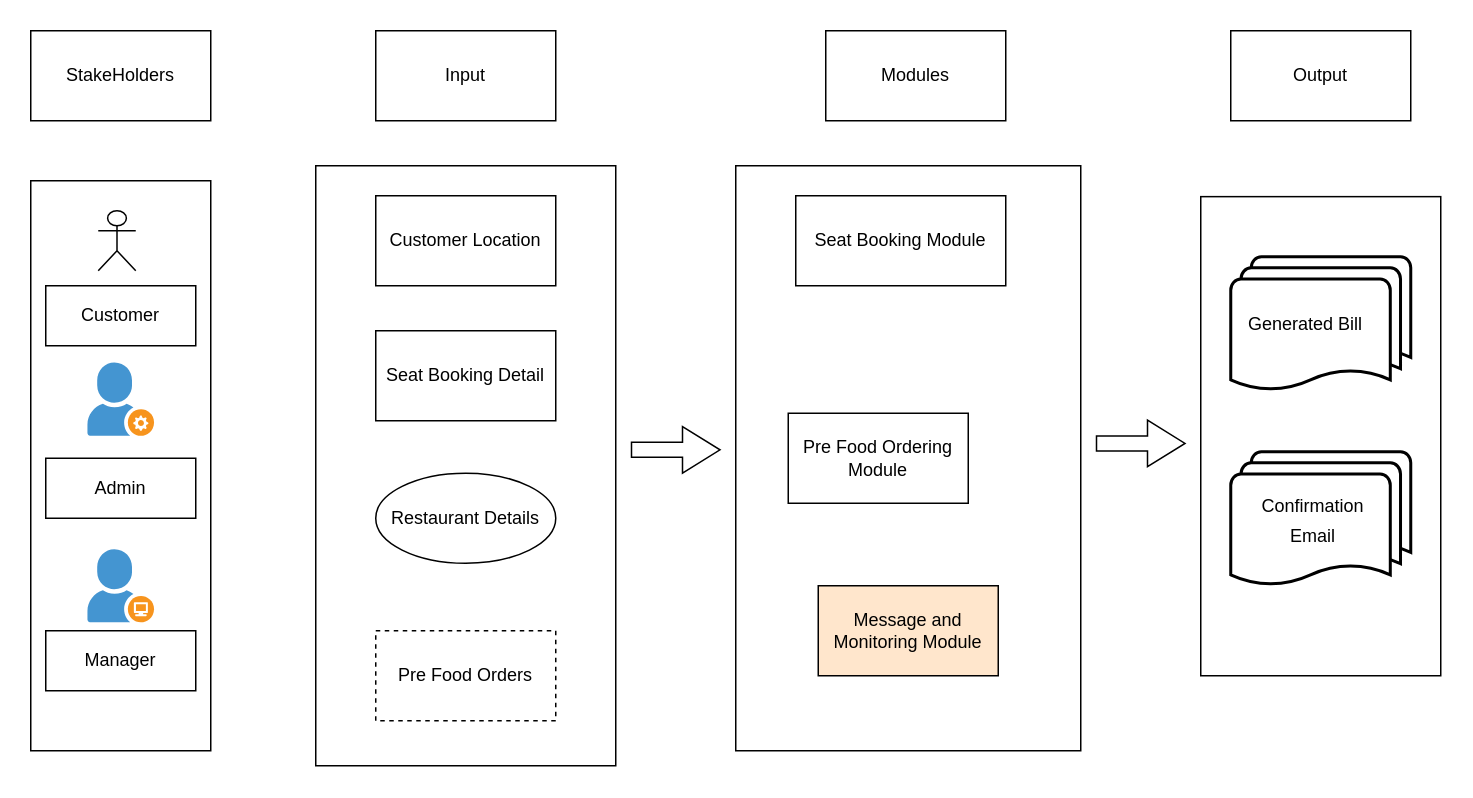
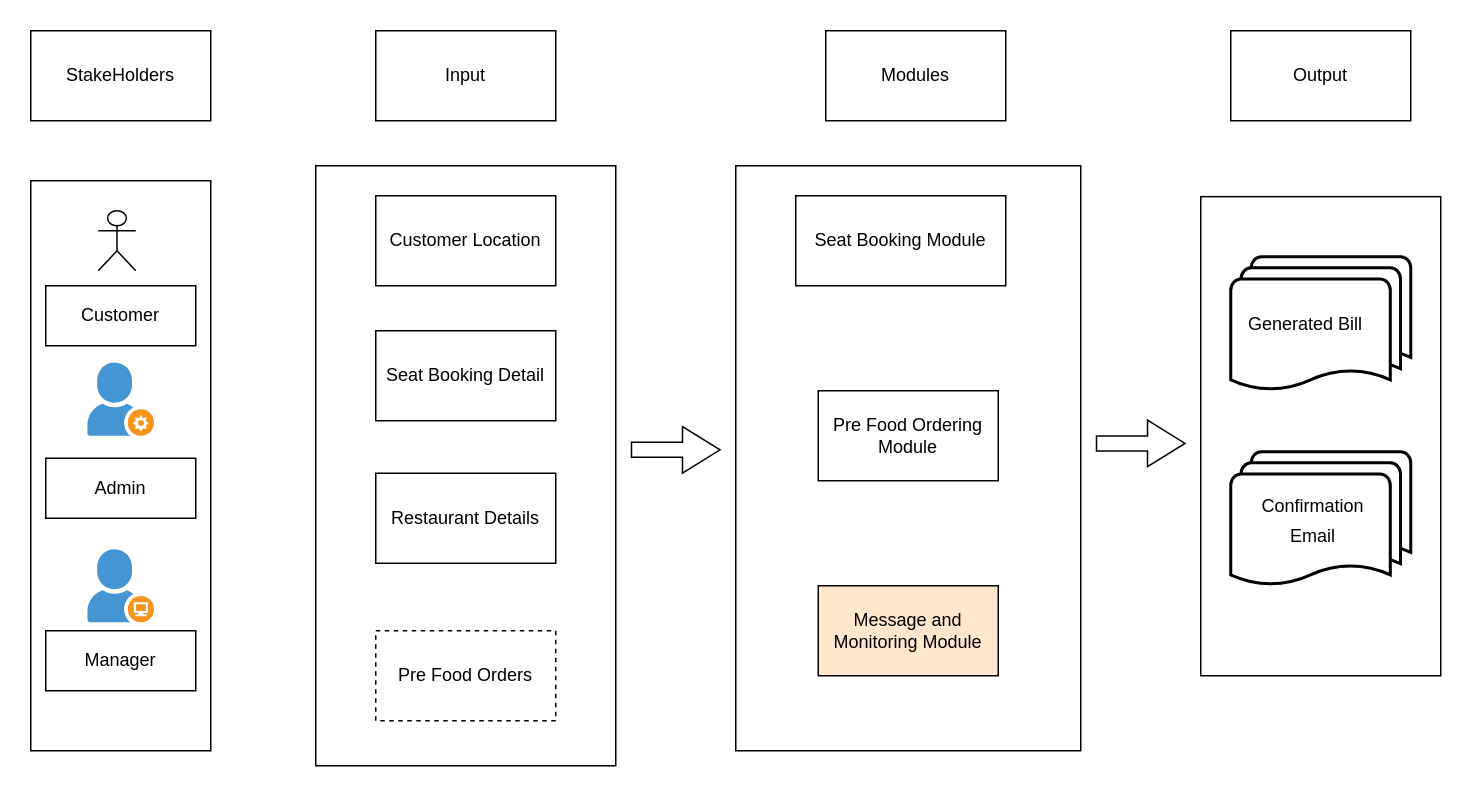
(878, 458) -> (908, 436)
(466, 518) -> (466, 518)
